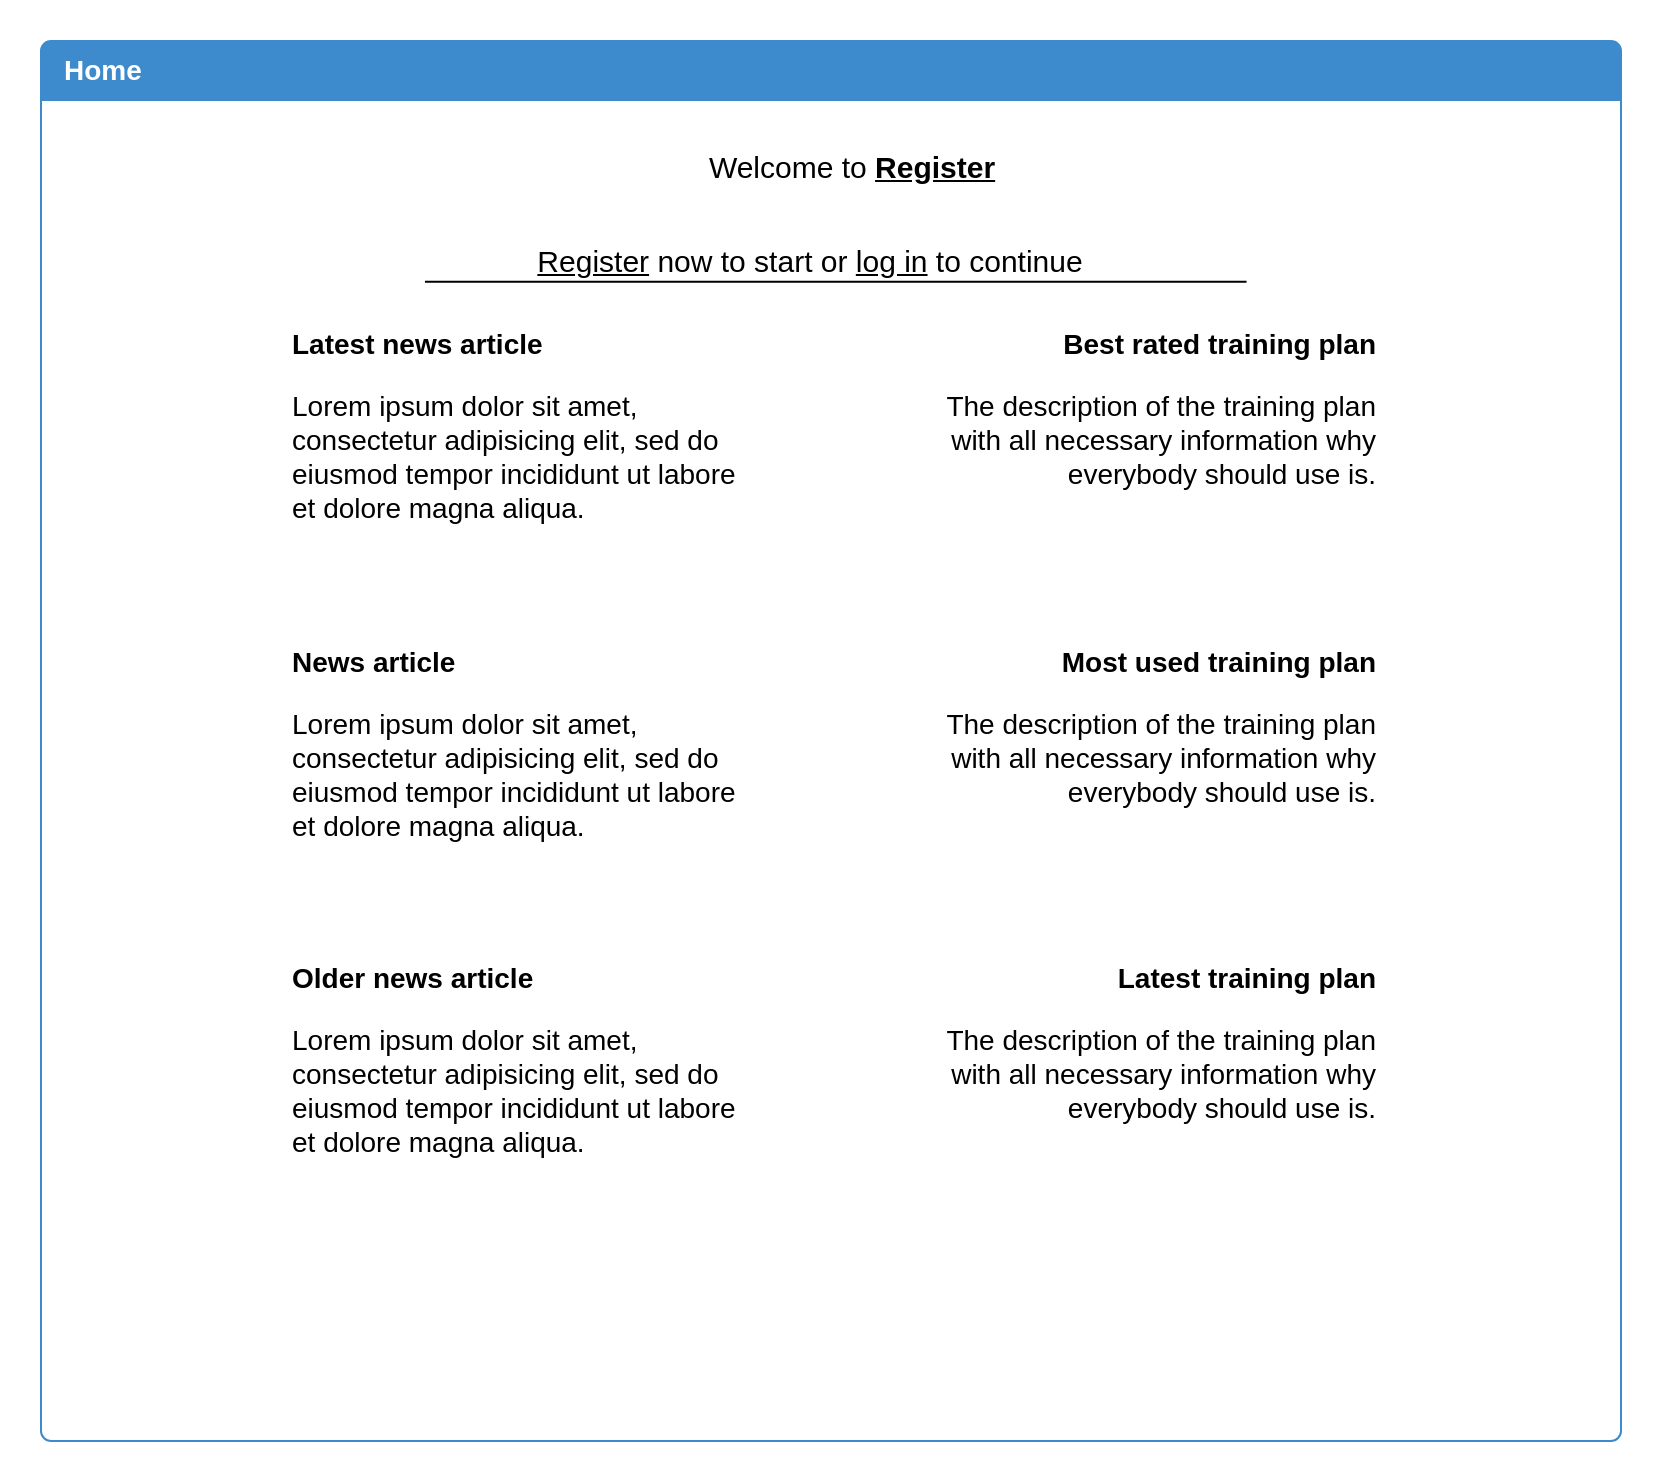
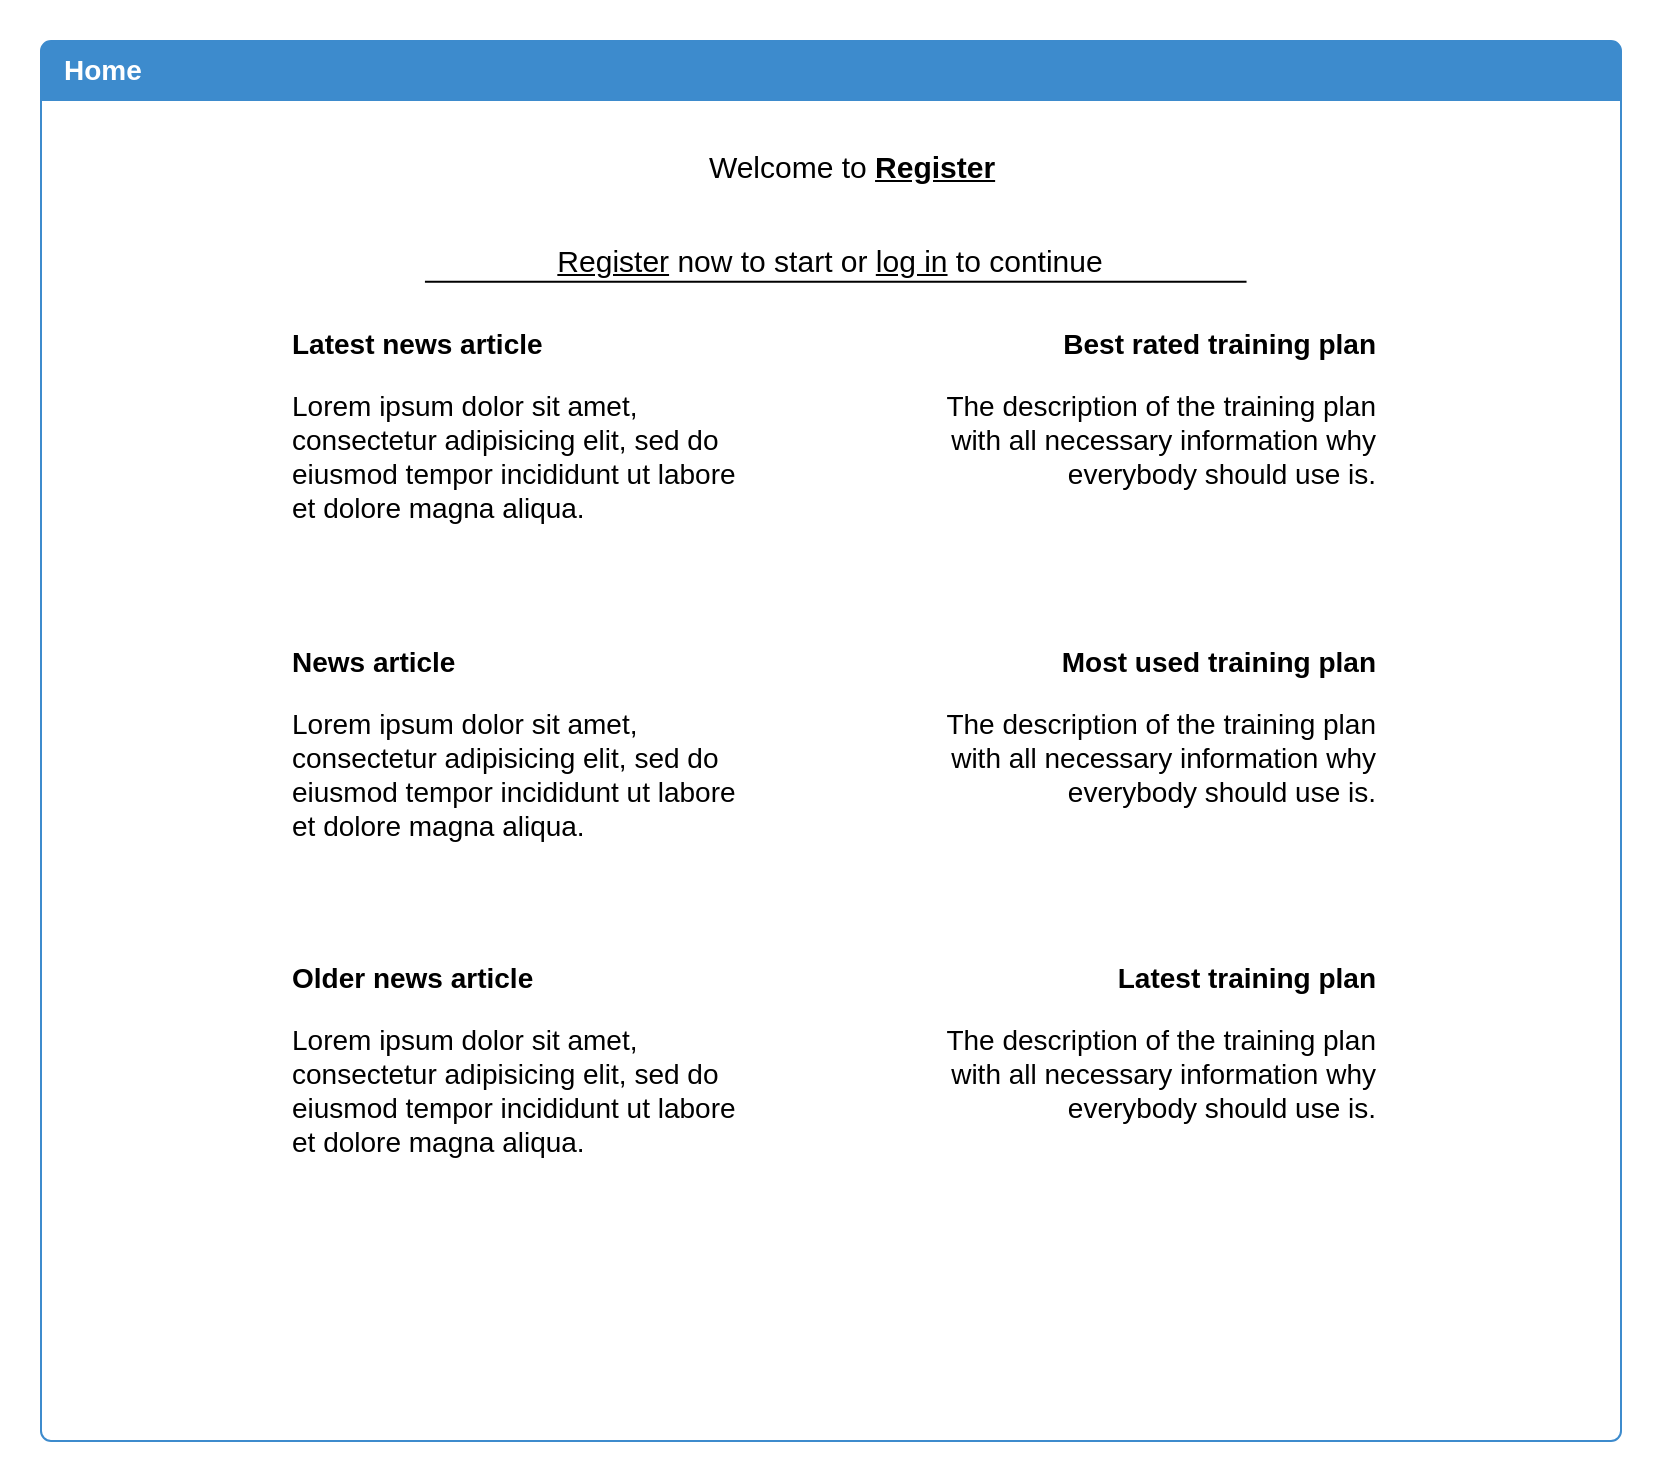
(811, 261) -> (831, 261)
